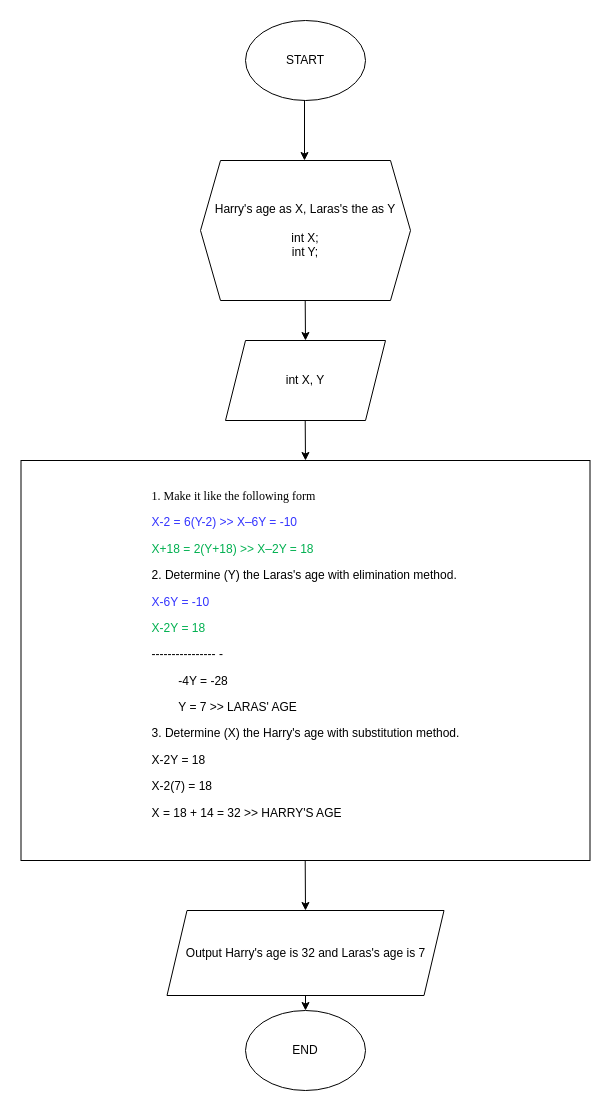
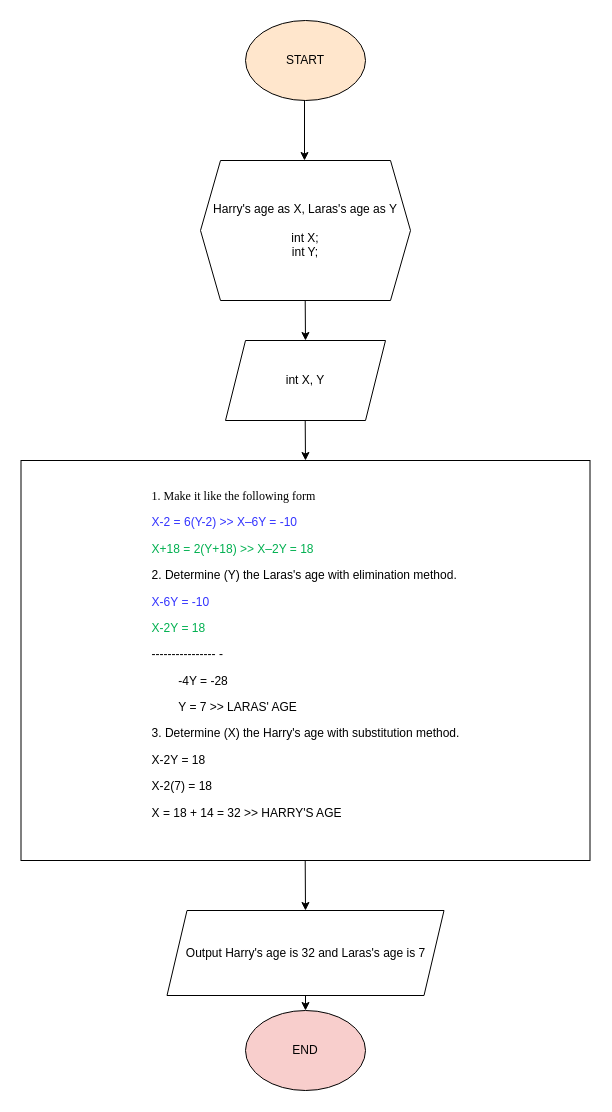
(306, 61) -> (306, 61)
(306, 231) -> (306, 231)
(306, 1051) -> (306, 1051)
